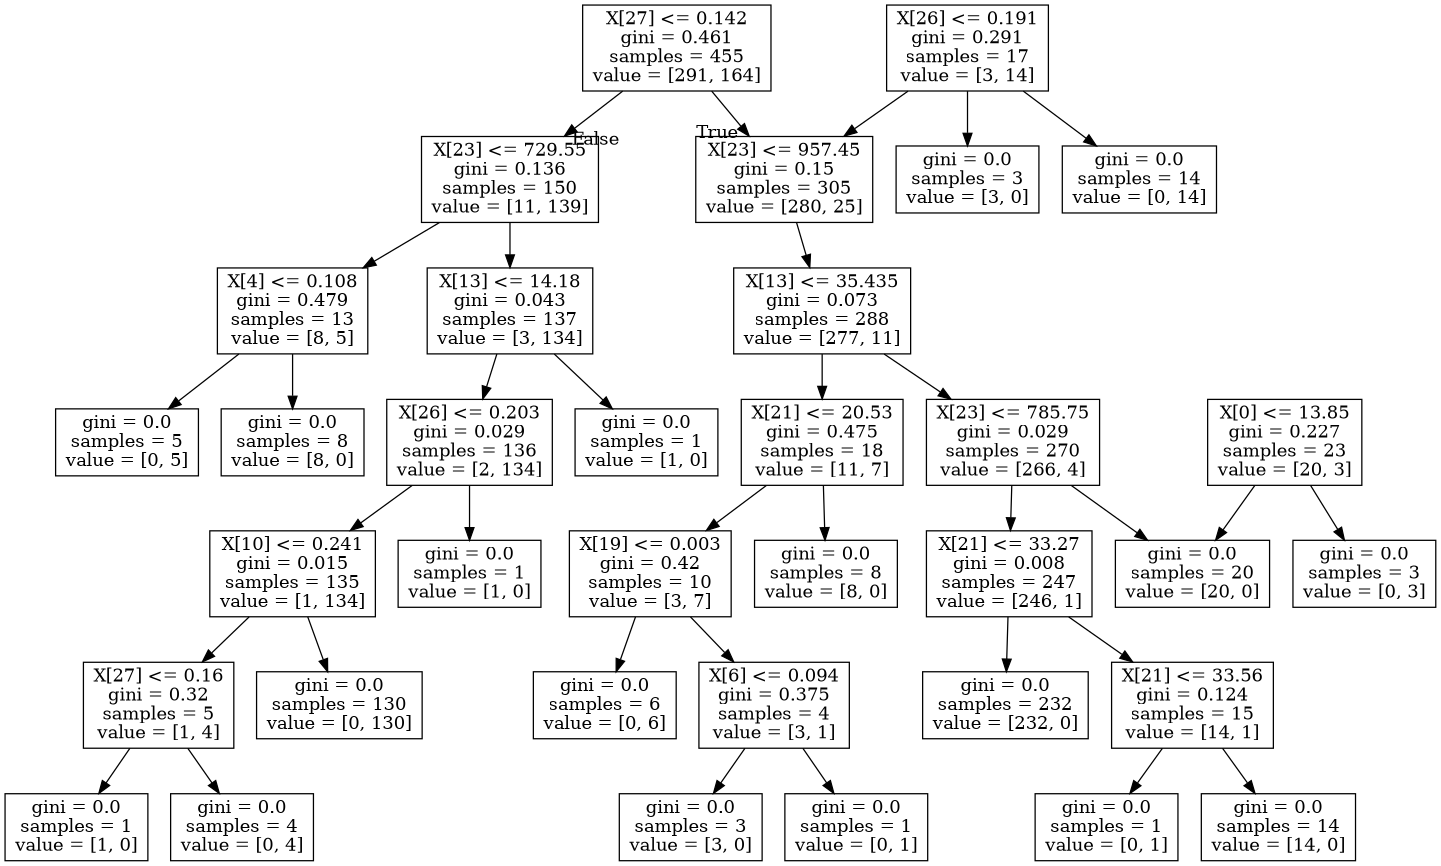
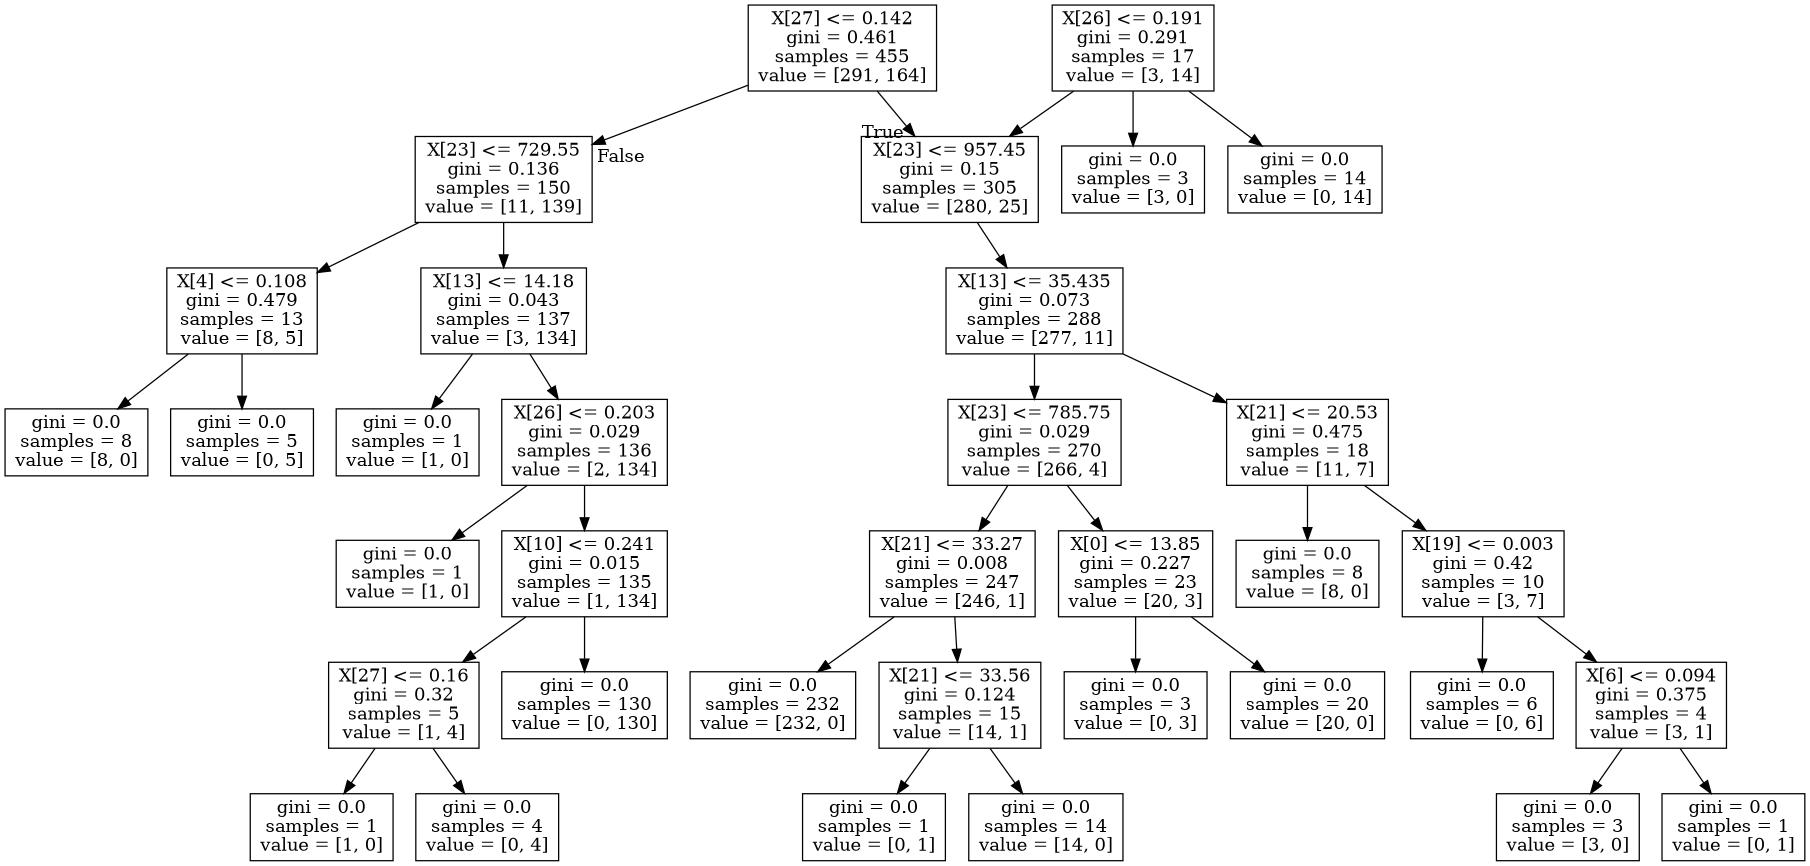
(1104, 509) -> (1081, 503)
